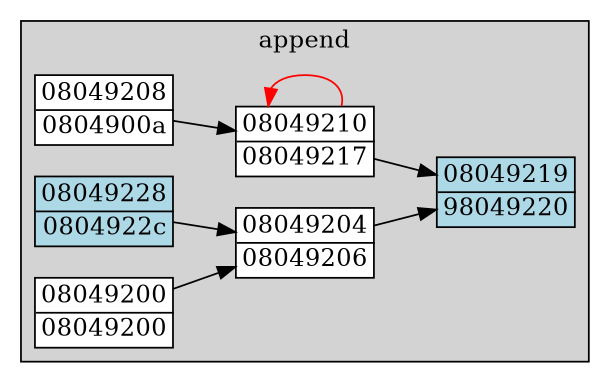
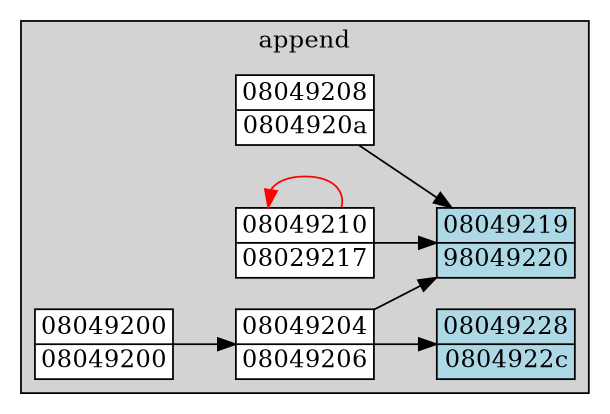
(196, 124) -> (398, 171)
(105, 126) -> (306, 126)
(306, 157) -> (306, 259)
(196, 226) -> (396, 344)
